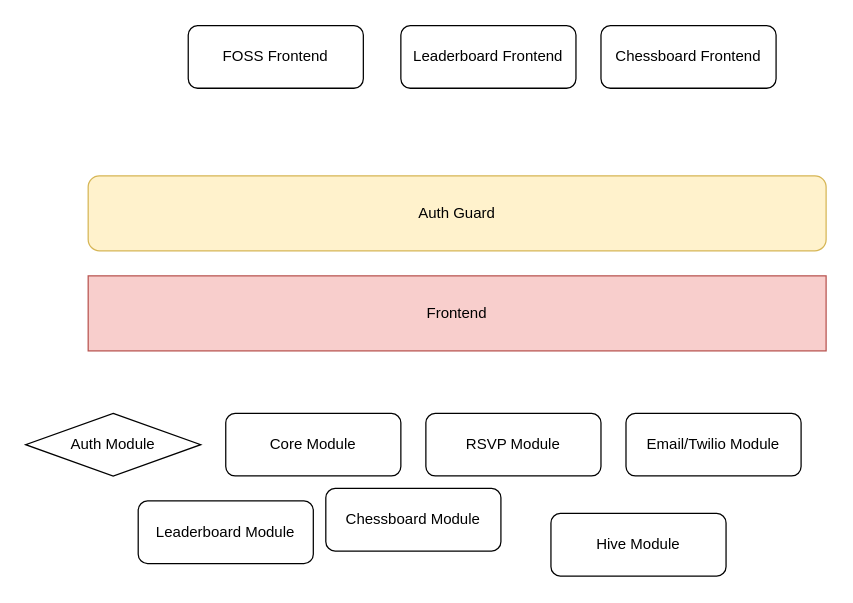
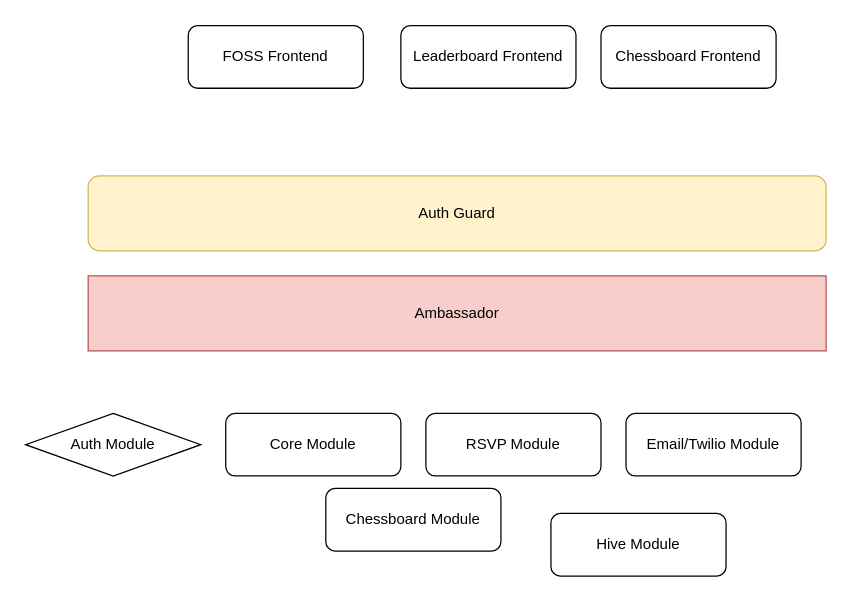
(457, 313) -> (457, 313)
(226, 532) -> none
